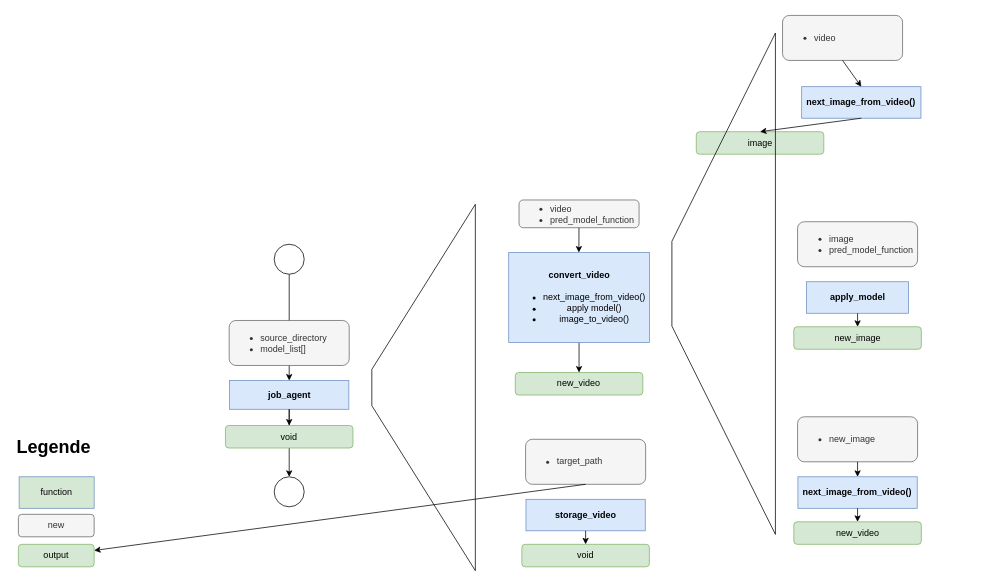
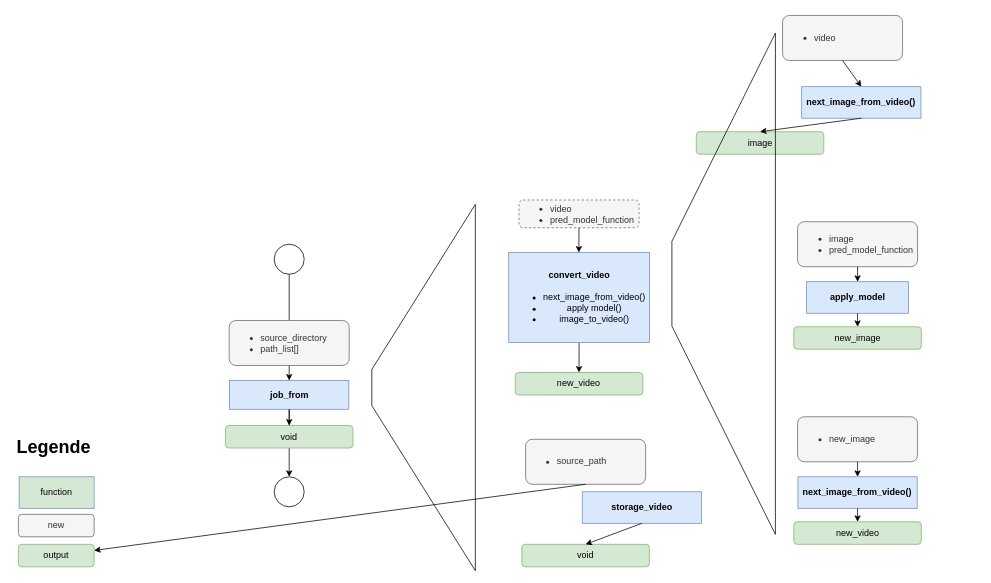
(579, 214) -> (579, 214)
none -> (857, 271)
(270, 343) -> (270, 343)
(290, 395) -> (290, 395)
(555, 462) -> (555, 462)
(585, 515) -> (642, 507)
